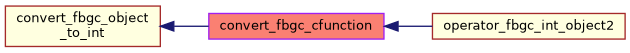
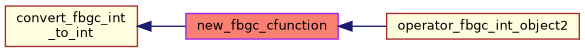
(83, 26) -> (71, 26)
(296, 26) -> (262, 26)
